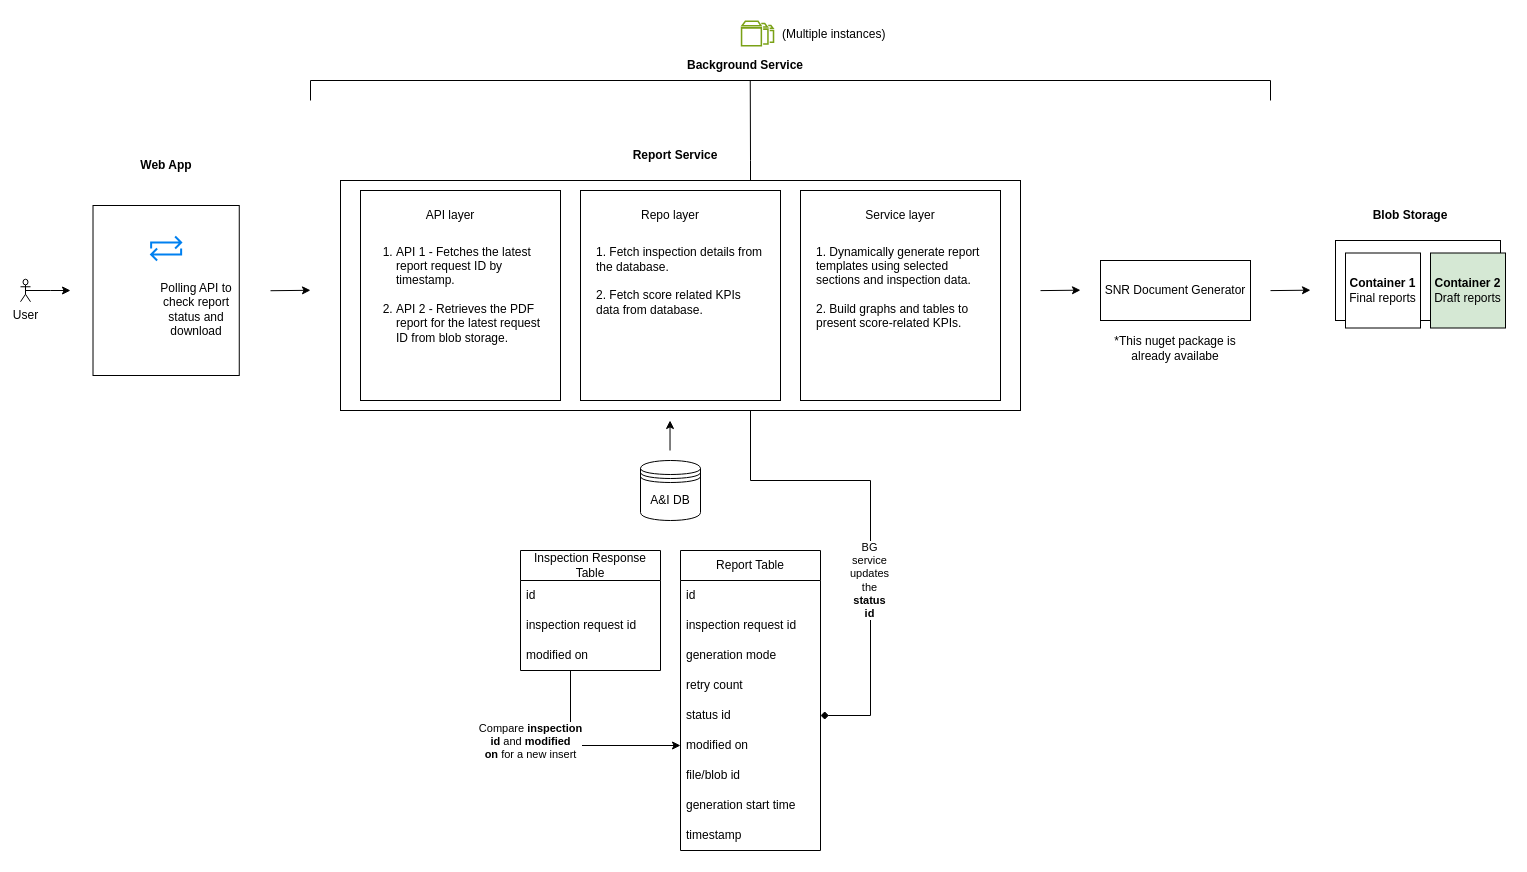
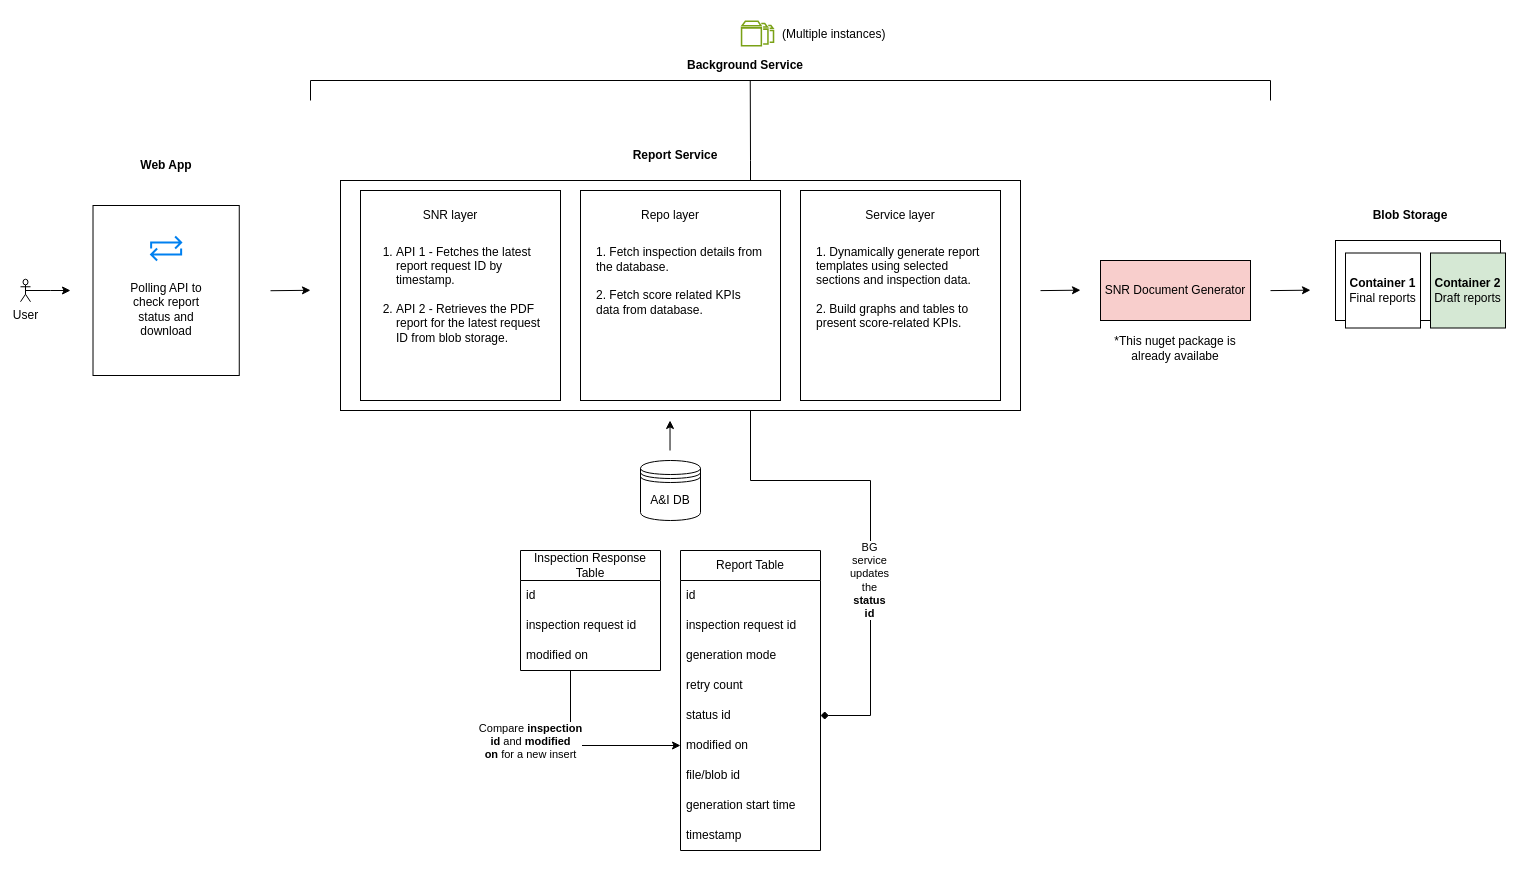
(451, 216) -> (451, 216)
(1176, 291) -> (1176, 291)
(196, 309) -> (166, 309)
